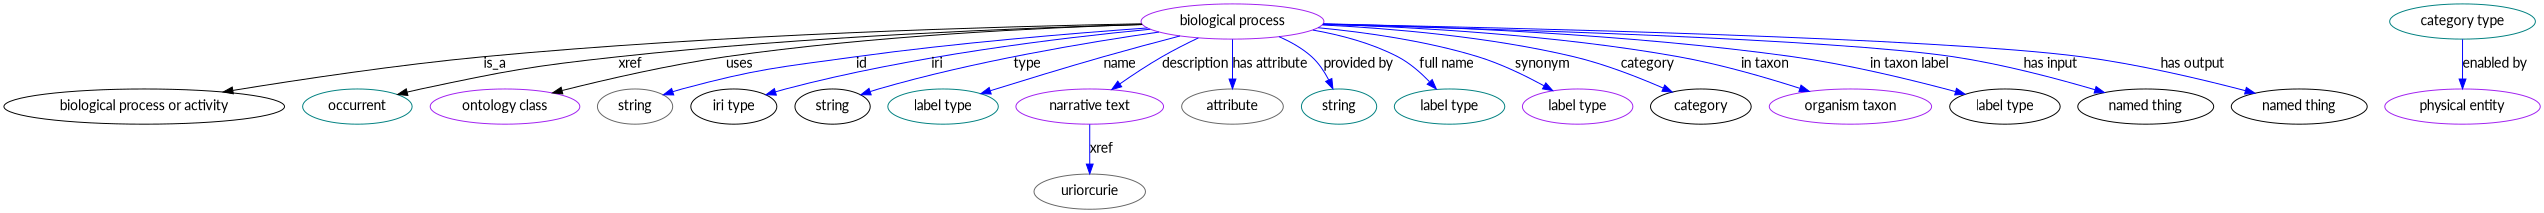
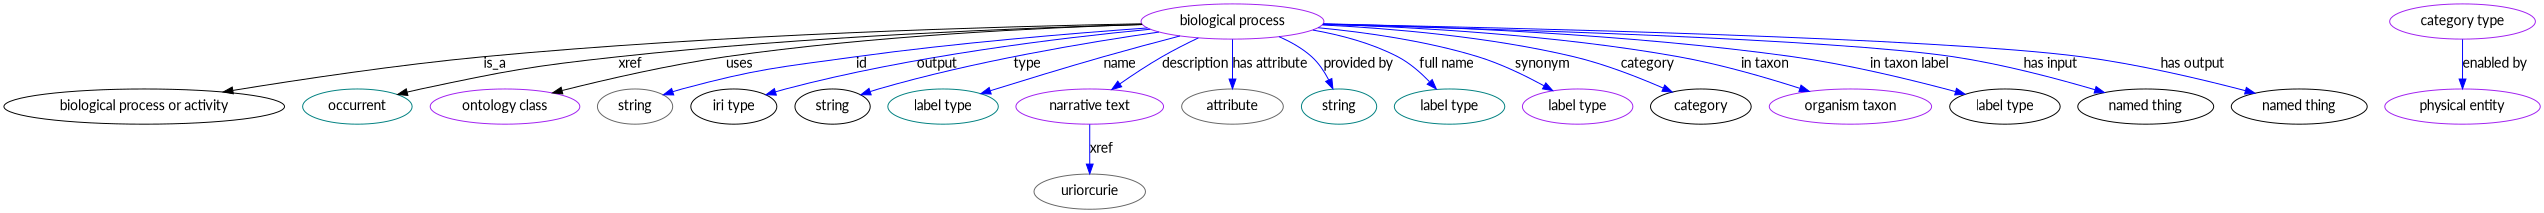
(2463, 22) -> (2463, 22)
(937, 64) -> (937, 64)
